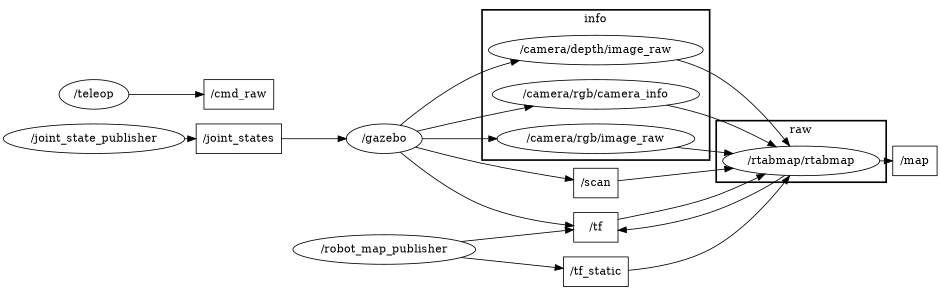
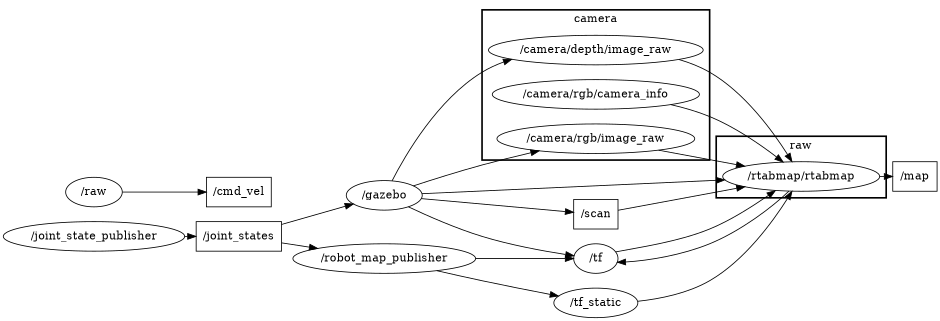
(596, 19) -> (596, 19)
(94, 94) -> (94, 192)
(239, 94) -> (239, 192)
(471, 119) -> (569, 187)
(596, 227) -> (596, 259)
none -> (295, 245)
(596, 272) -> (596, 303)
